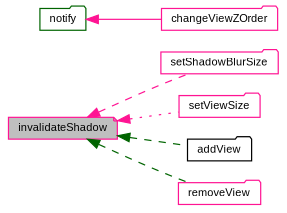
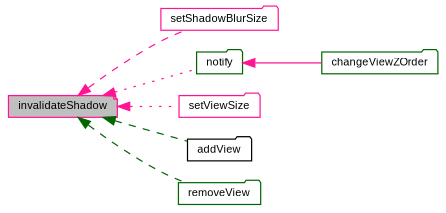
(220, 19) -> (380, 63)
none -> (156, 81)
(220, 194) -> (220, 194)
